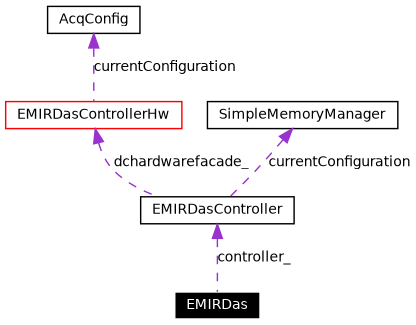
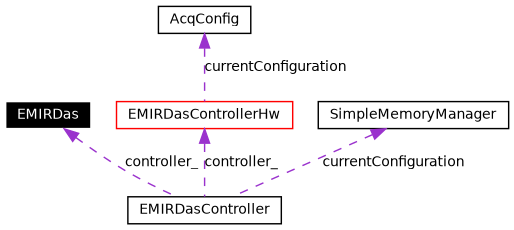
(182, 163) -> (242, 163)
(217, 265) -> (124, 170)
